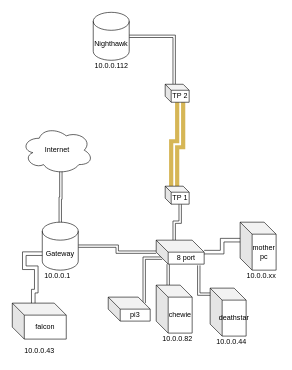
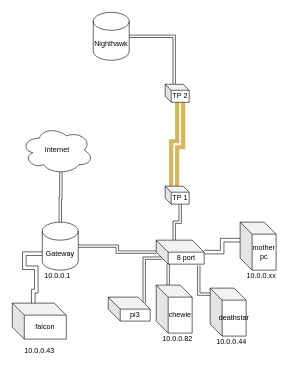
(111, 66) -> none
